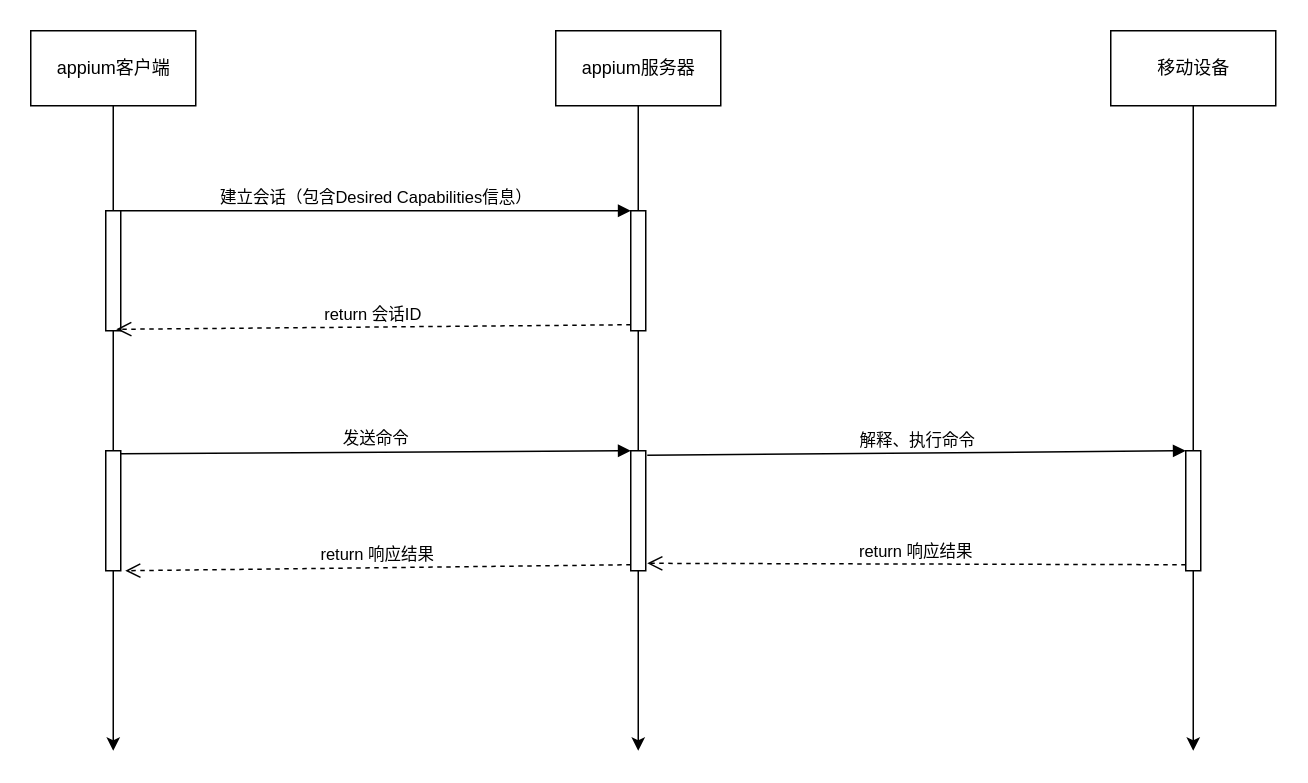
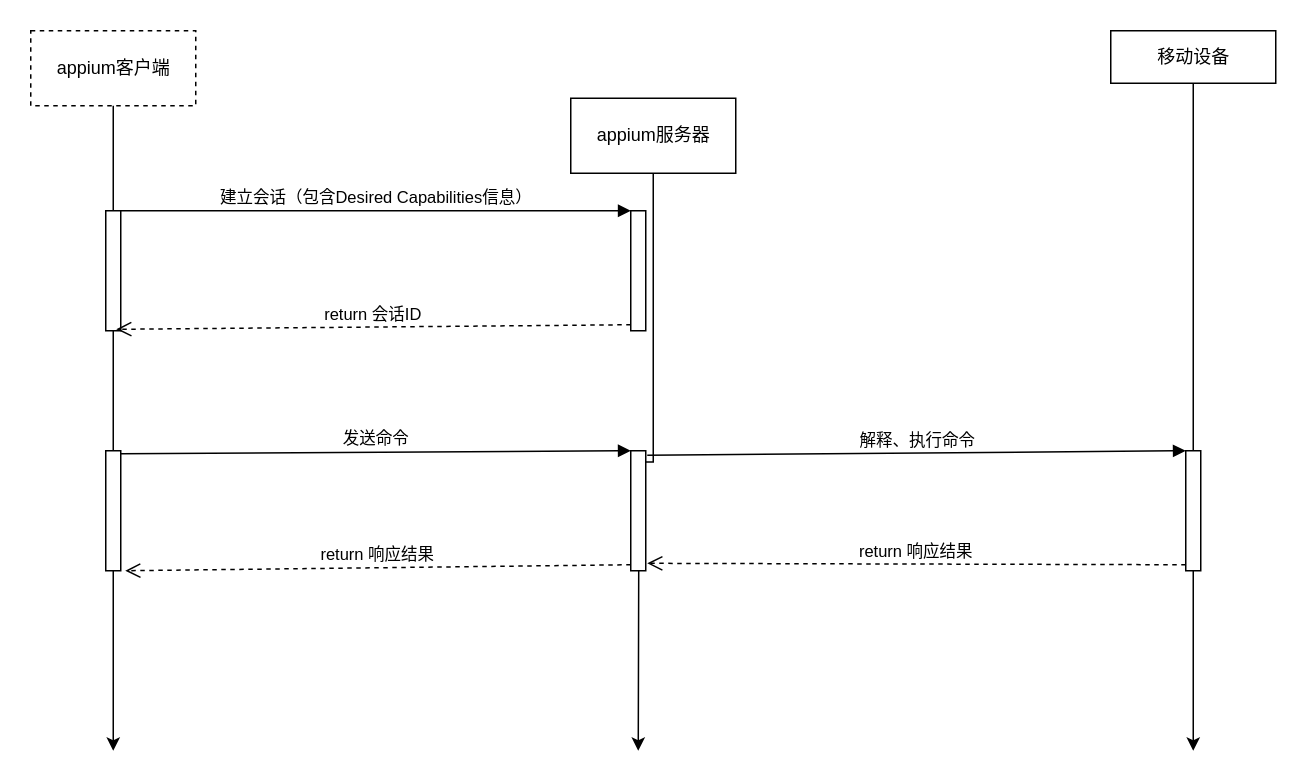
(113, 68) -> (113, 68)
(638, 68) -> (653, 136)
(1193, 68) -> (1193, 57)
